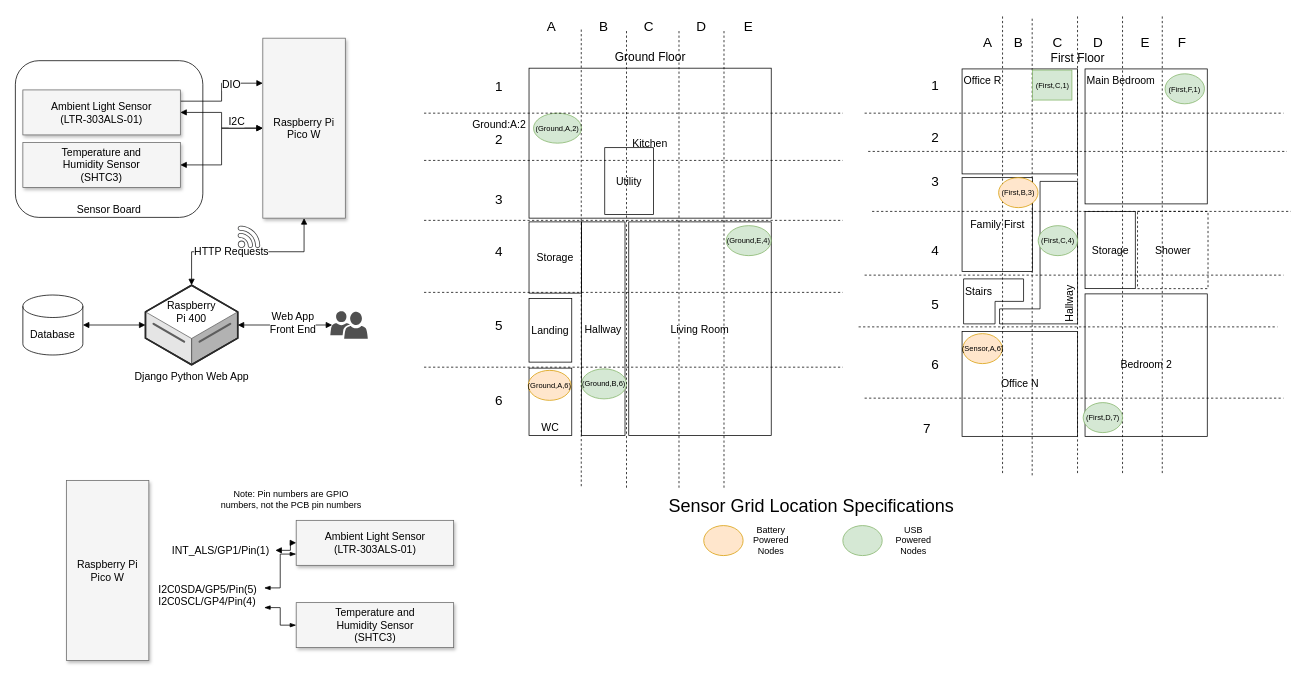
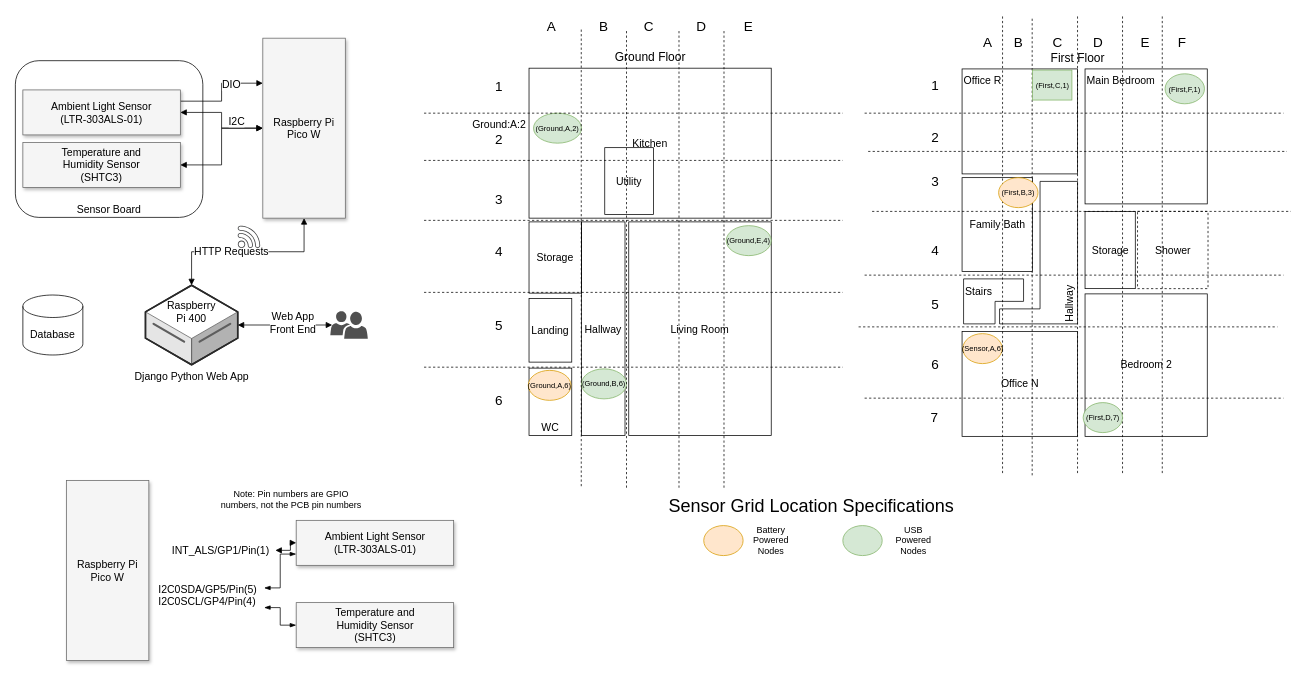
(998, 225) -> (998, 225)
(1058, 240) -> none
(90, 325) -> none
(927, 429) -> (935, 417)
